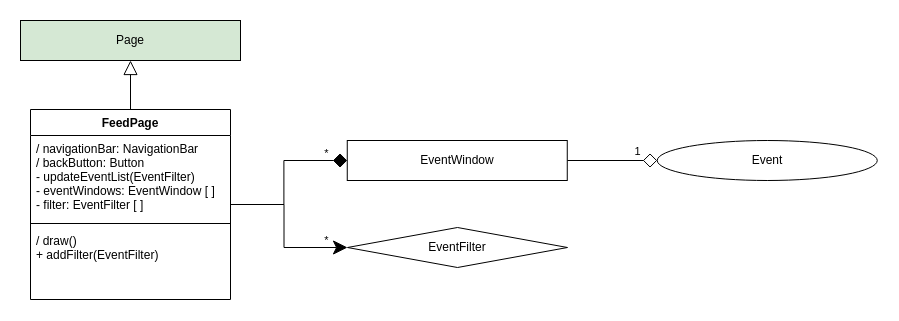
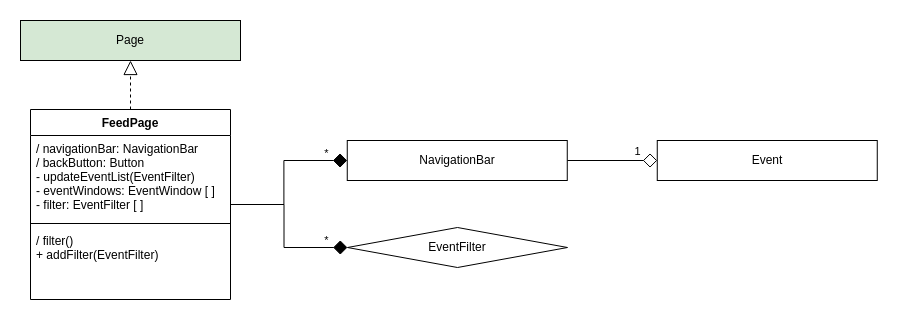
(131, 92) -> (131, 92)
(458, 161) -> (458, 161)
(767, 161) -> (767, 161)
(61, 241) -> (65, 241)
(334, 248) -> (333, 248)
